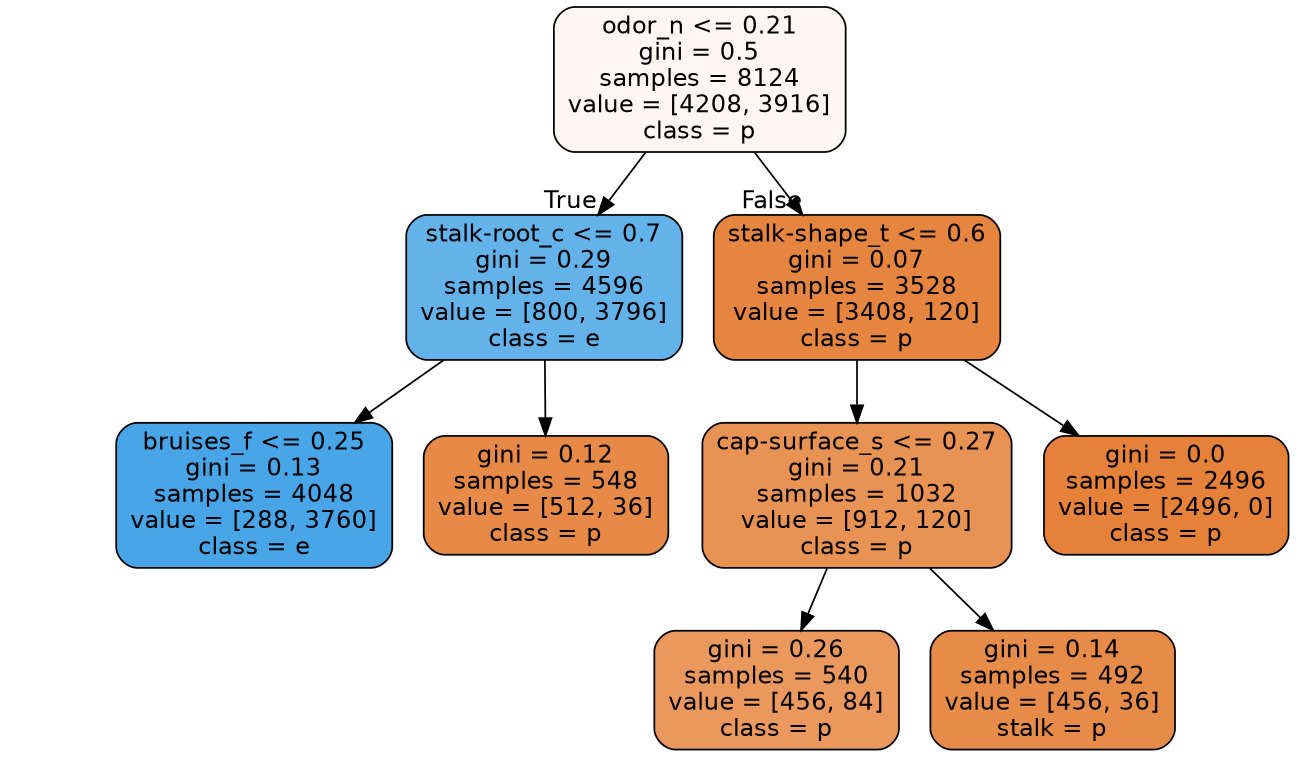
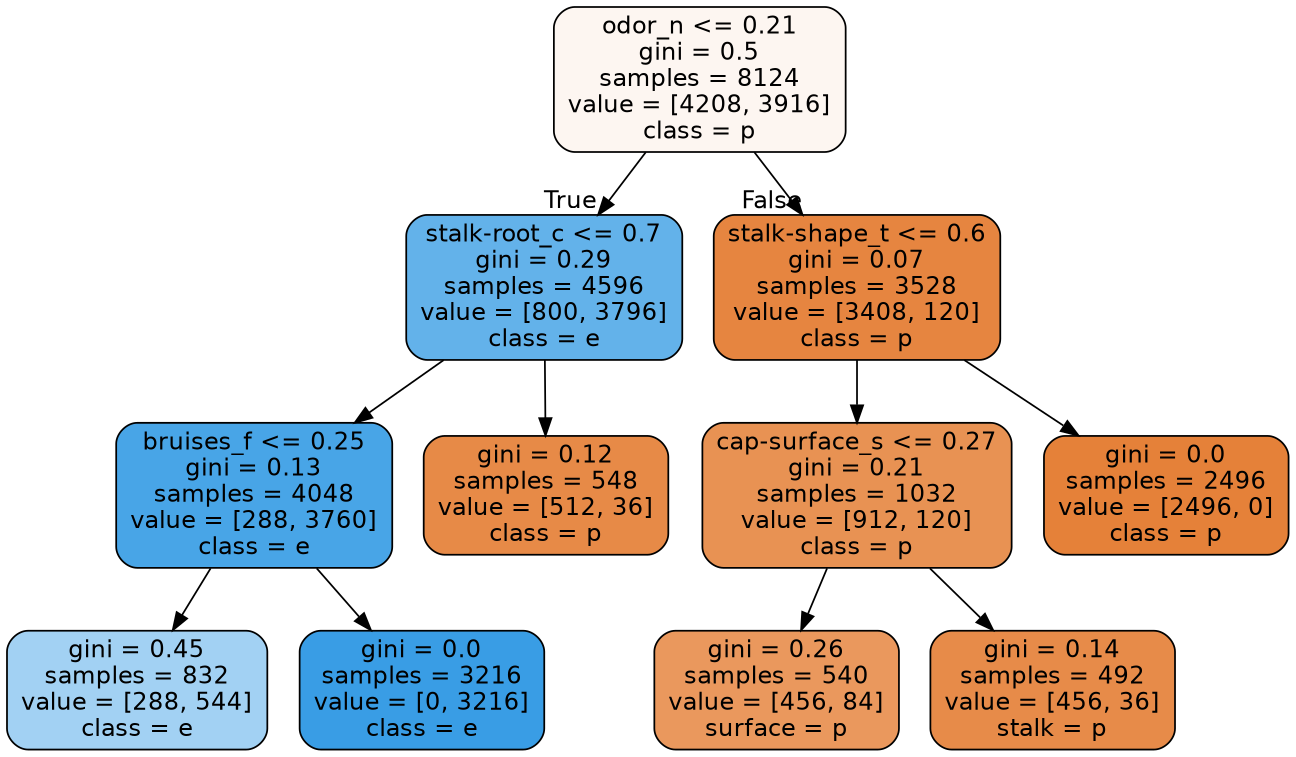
none -> (137, 690)
none -> (422, 690)
(777, 690) -> (777, 690)
